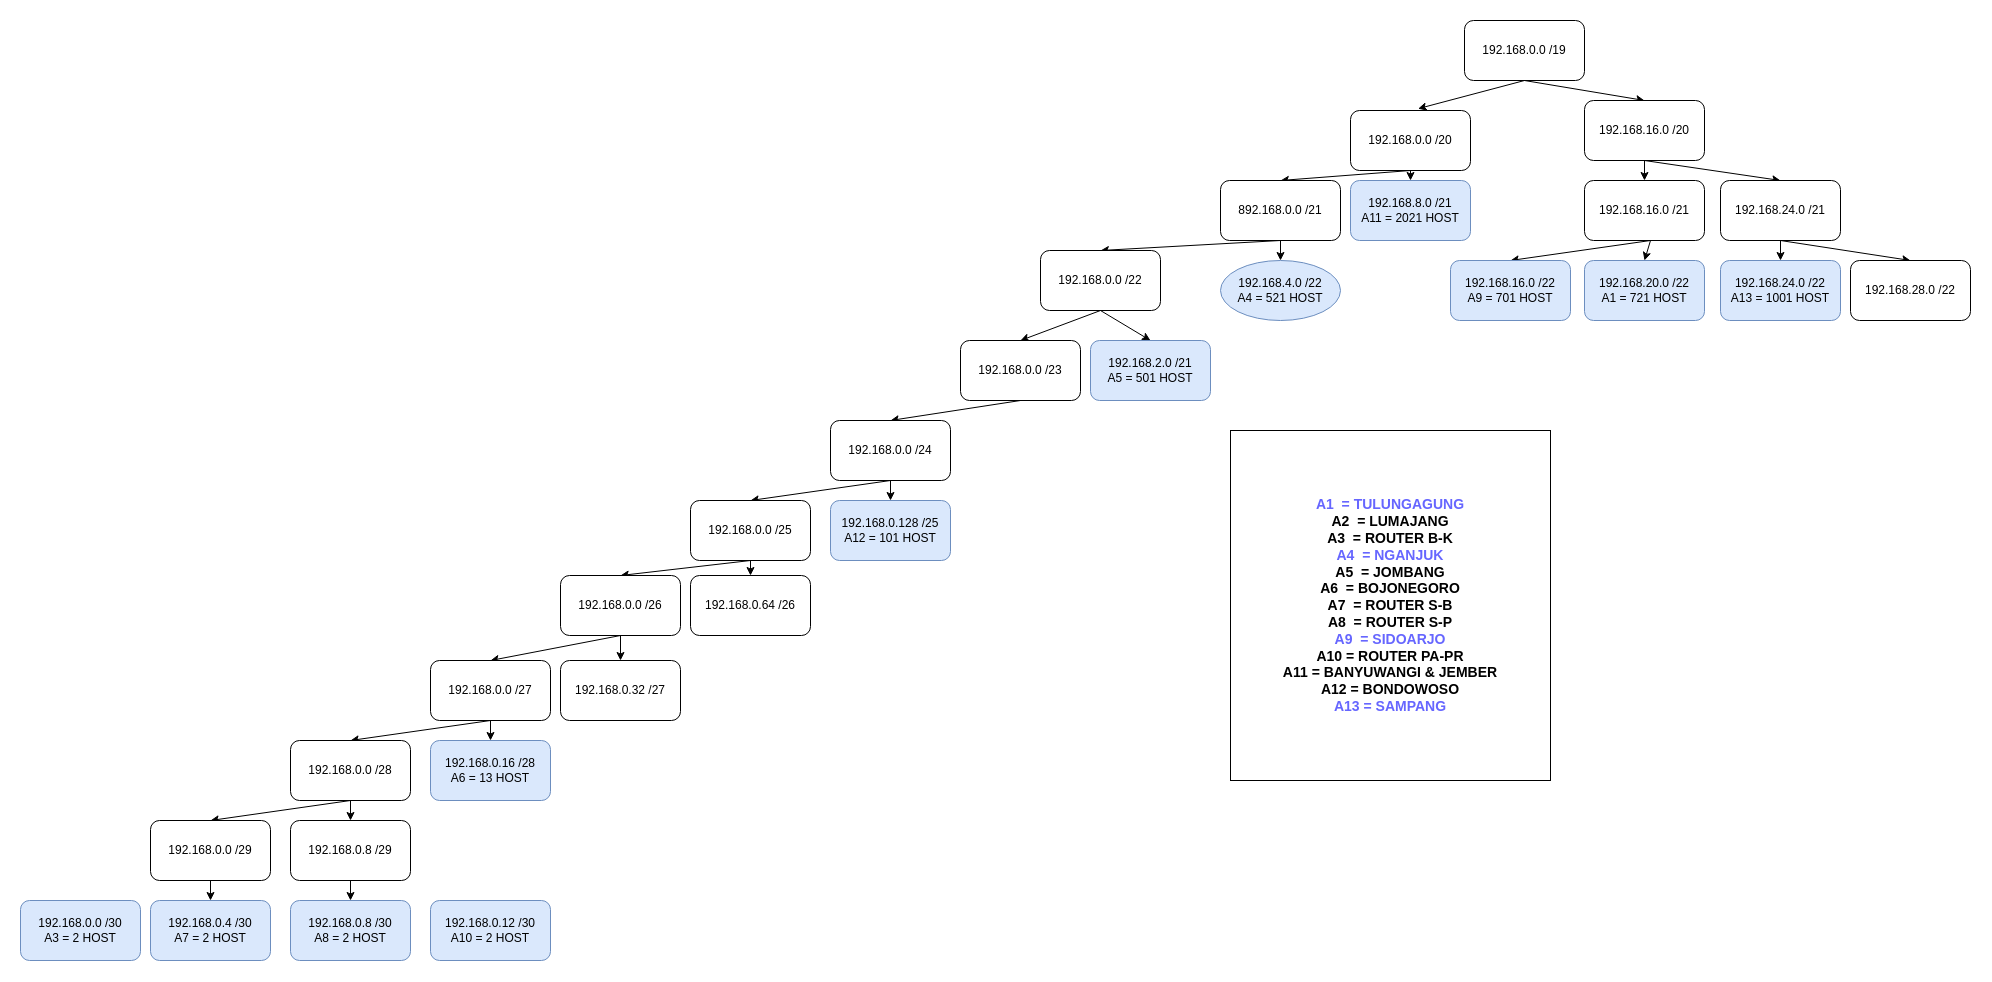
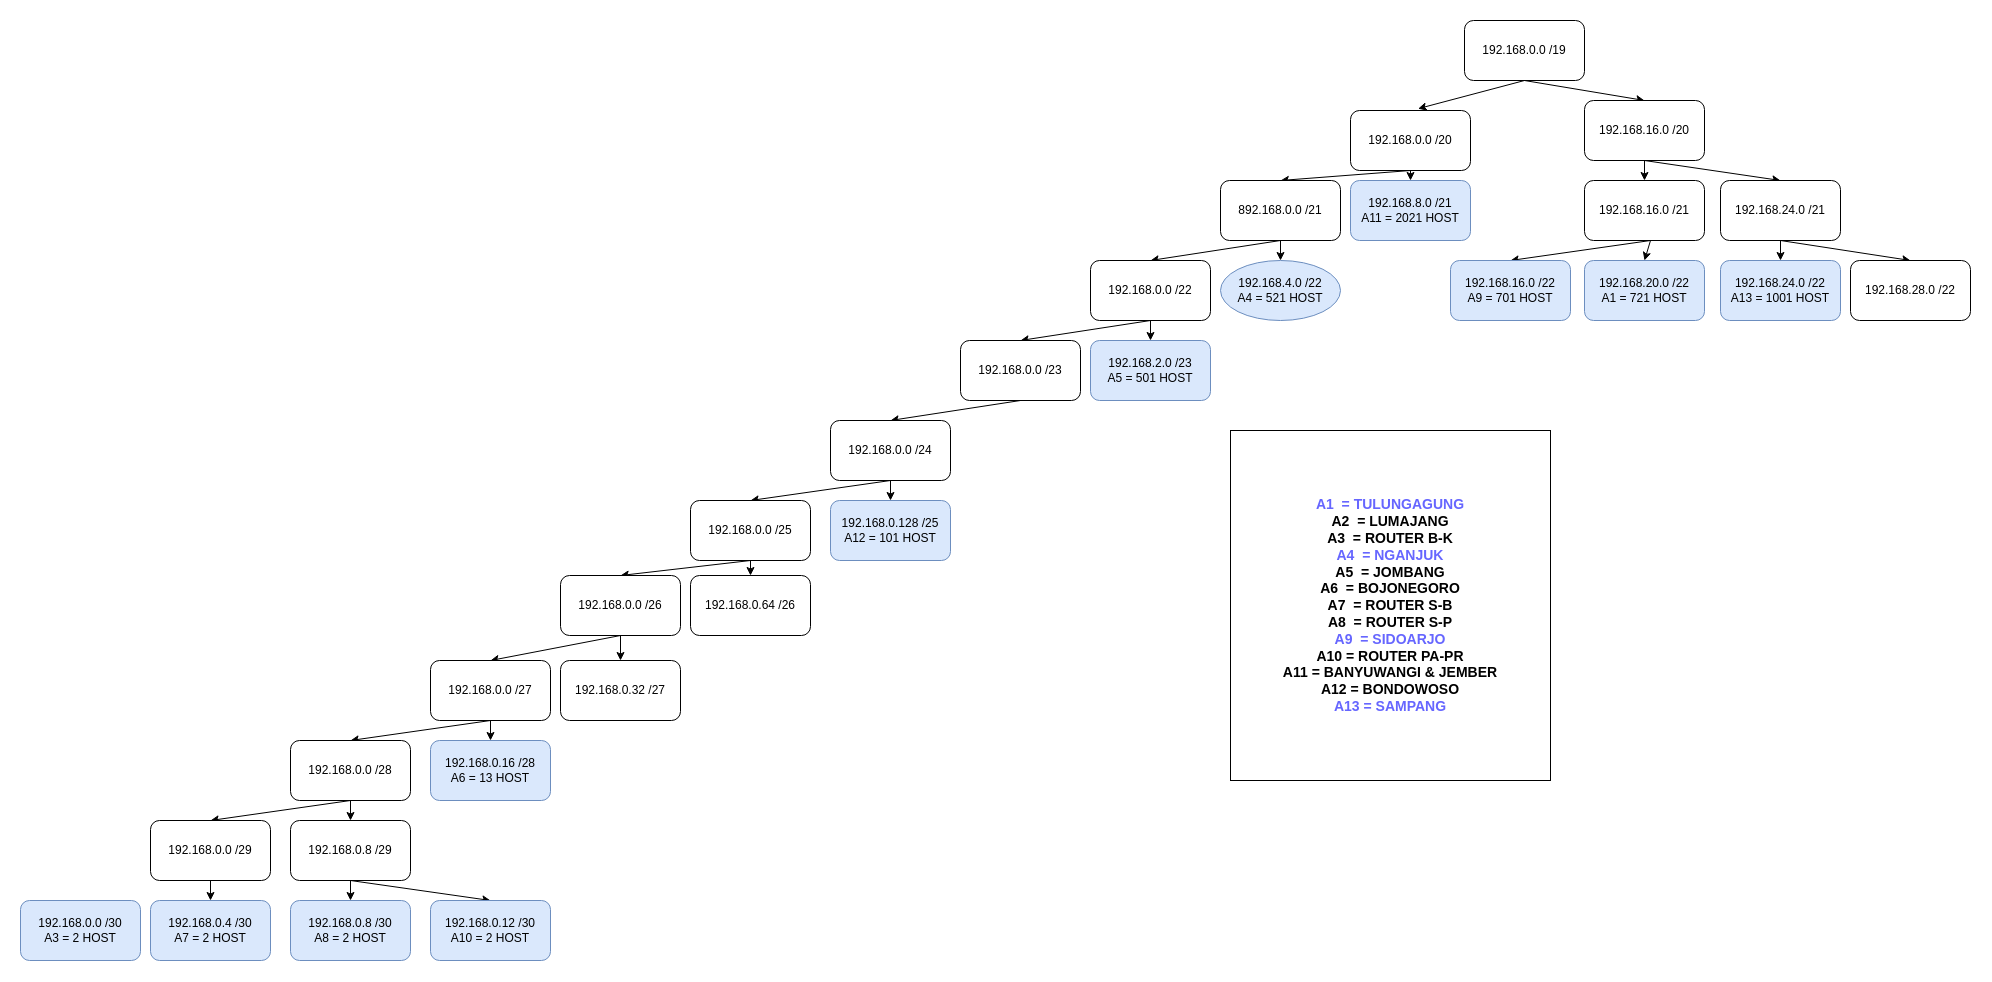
(1101, 281) -> (1151, 291)
(1151, 371) -> (1151, 371)
none -> (418, 890)
